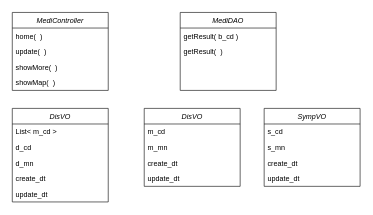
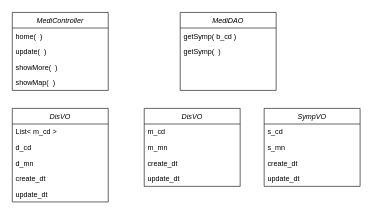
(215, 36) -> (212, 36)
(208, 52) -> (205, 52)
